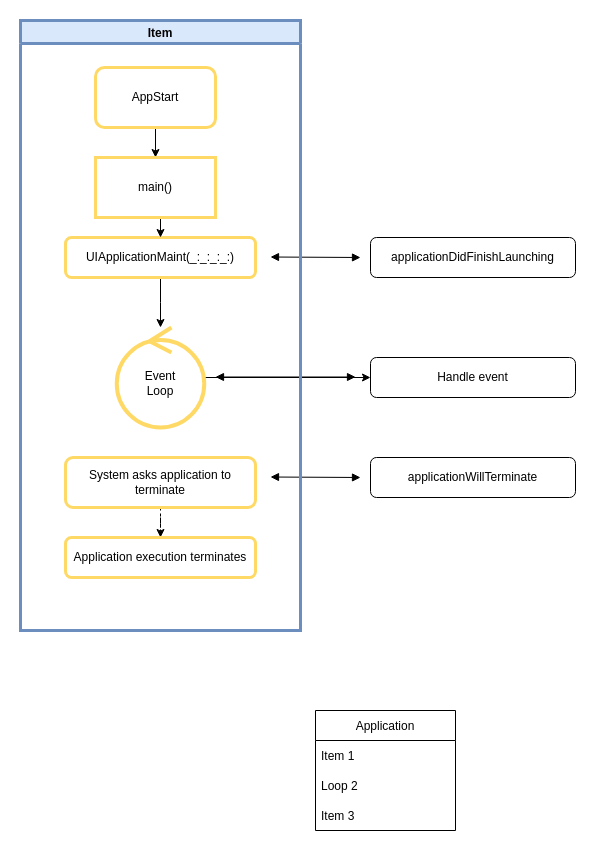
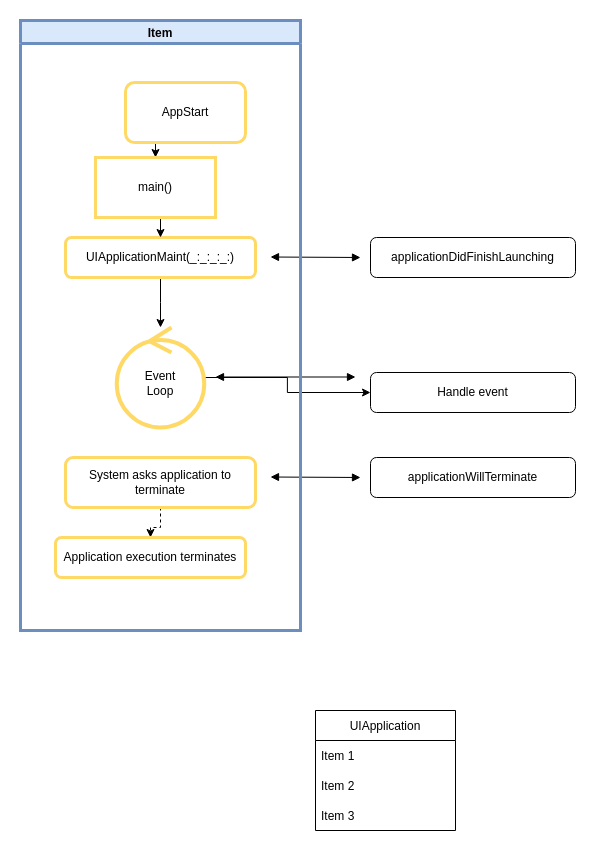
(156, 98) -> (186, 113)
(473, 378) -> (473, 393)
(161, 558) -> (151, 558)
(385, 726) -> (385, 726)
(340, 786) -> (340, 786)
